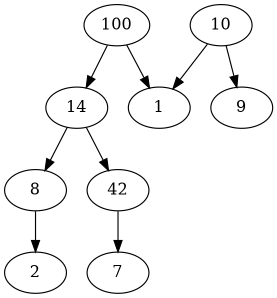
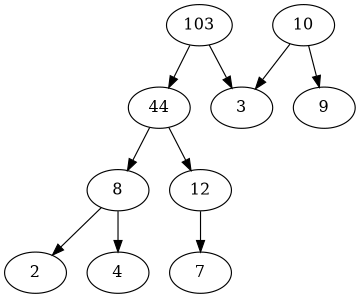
(117, 25) -> (199, 25)
(77, 108) -> (159, 108)
(159, 108) -> (242, 108)
(118, 190) -> (201, 190)
none -> (118, 273)
